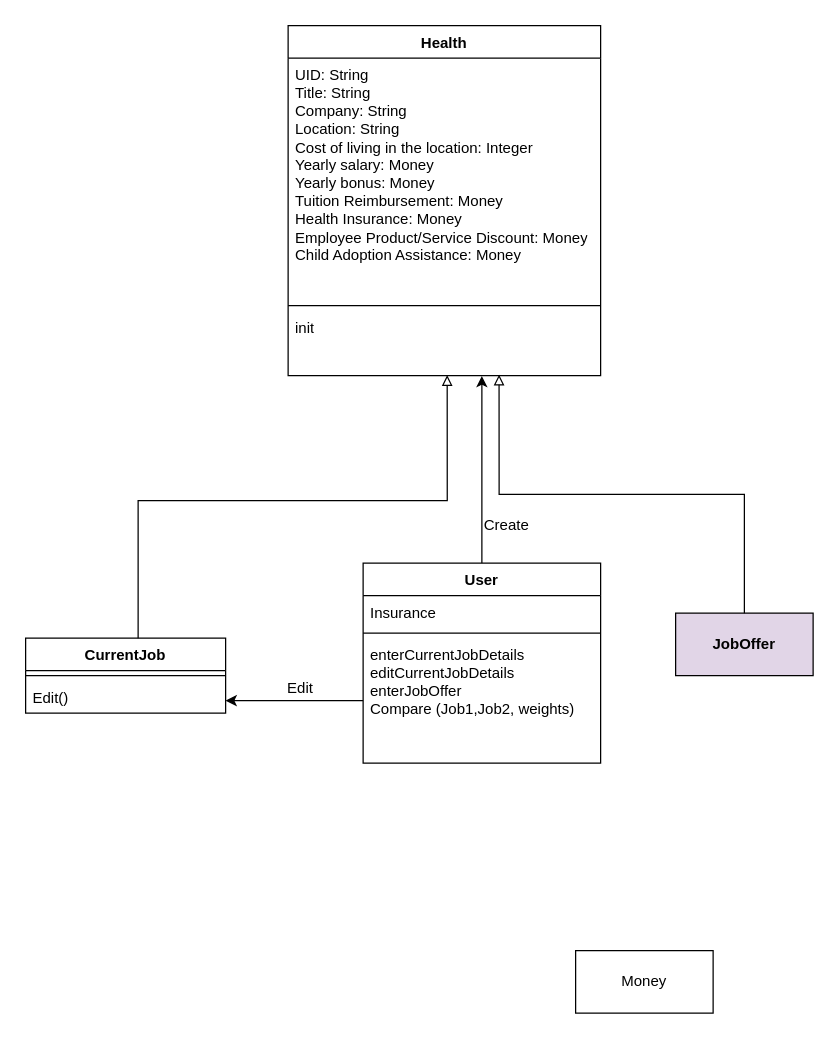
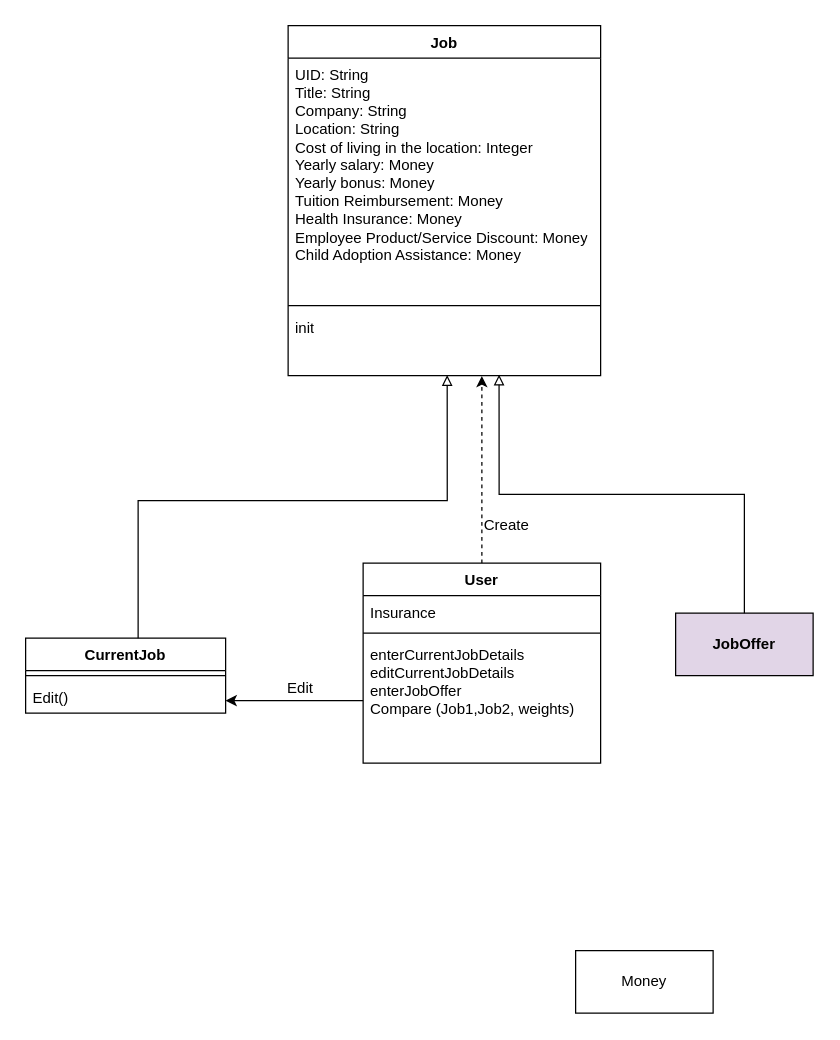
(444, 43) -> (444, 43)
(482, 472) -> (482, 472)
